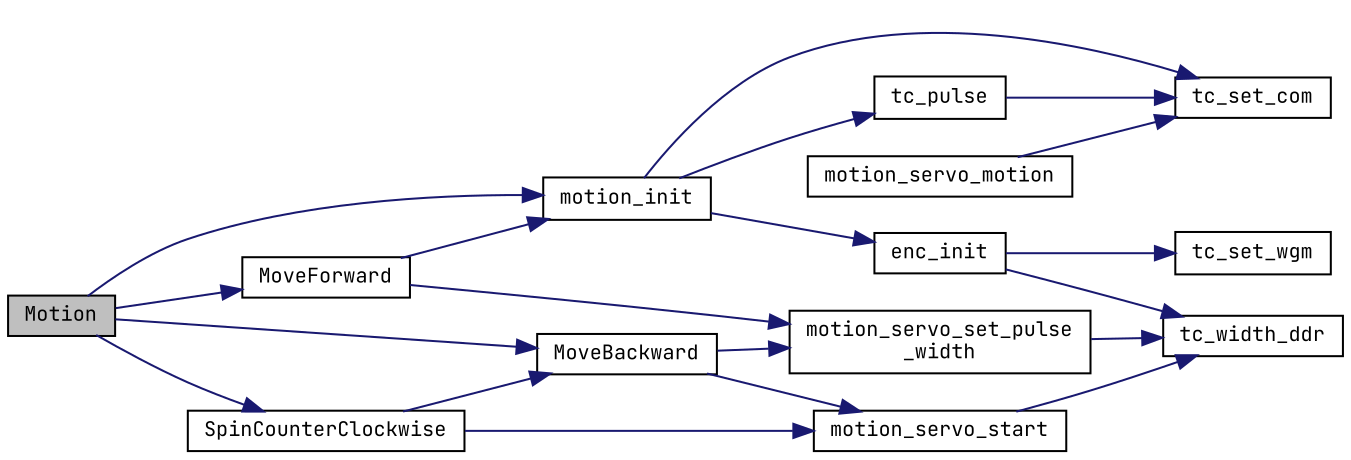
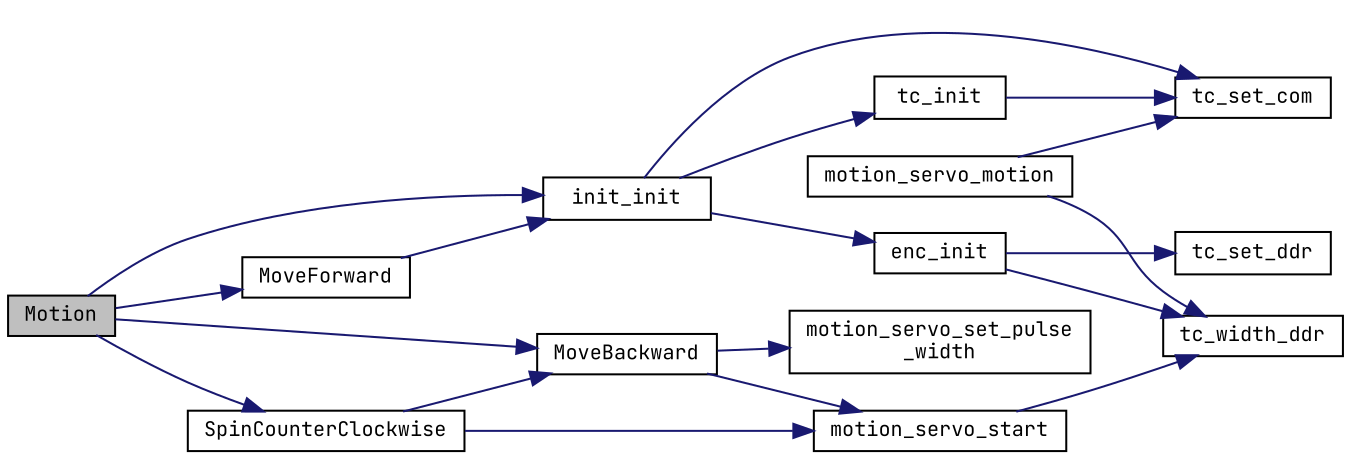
(940, 98) -> (940, 98)
(627, 199) -> (627, 199)
(1253, 253) -> (1253, 253)
(590, 303) -> none
(1117, 339) -> (1120, 241)
